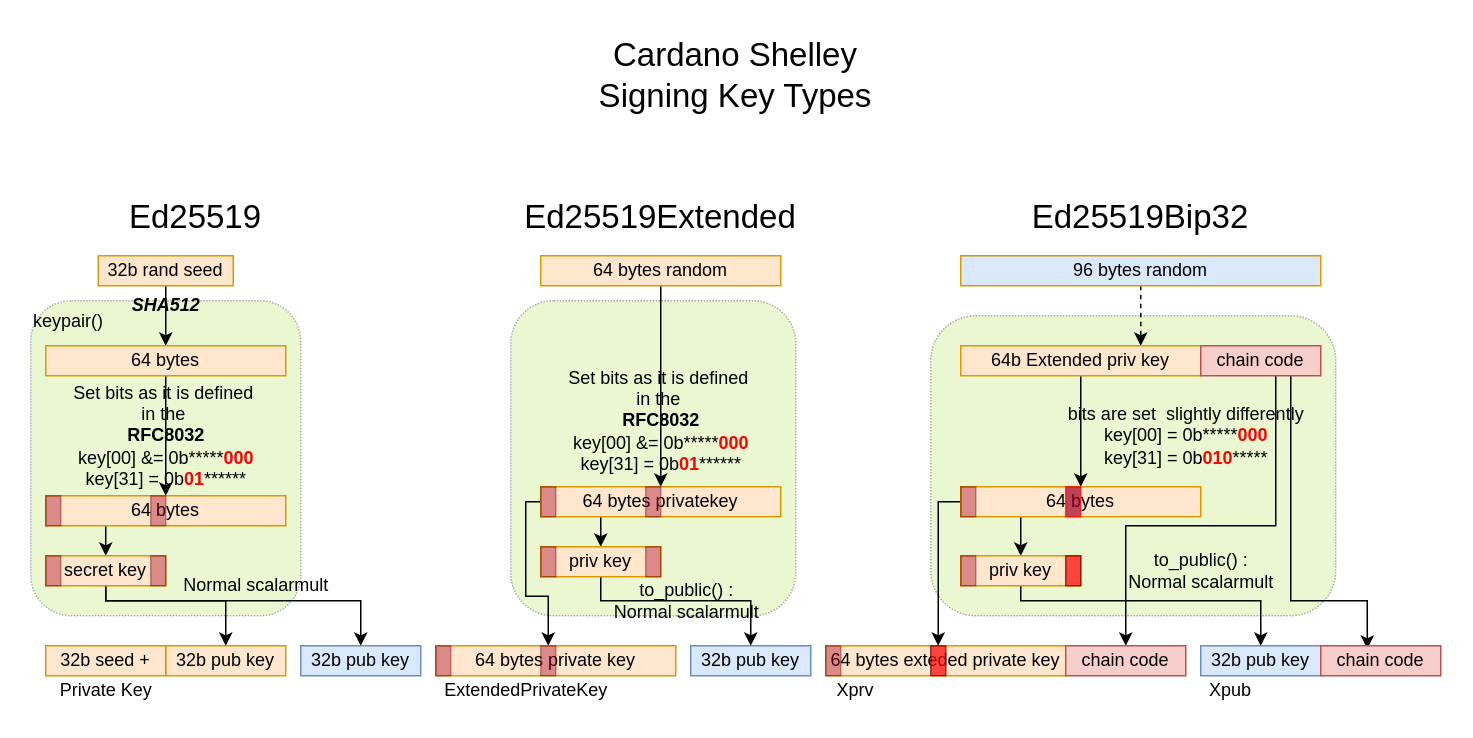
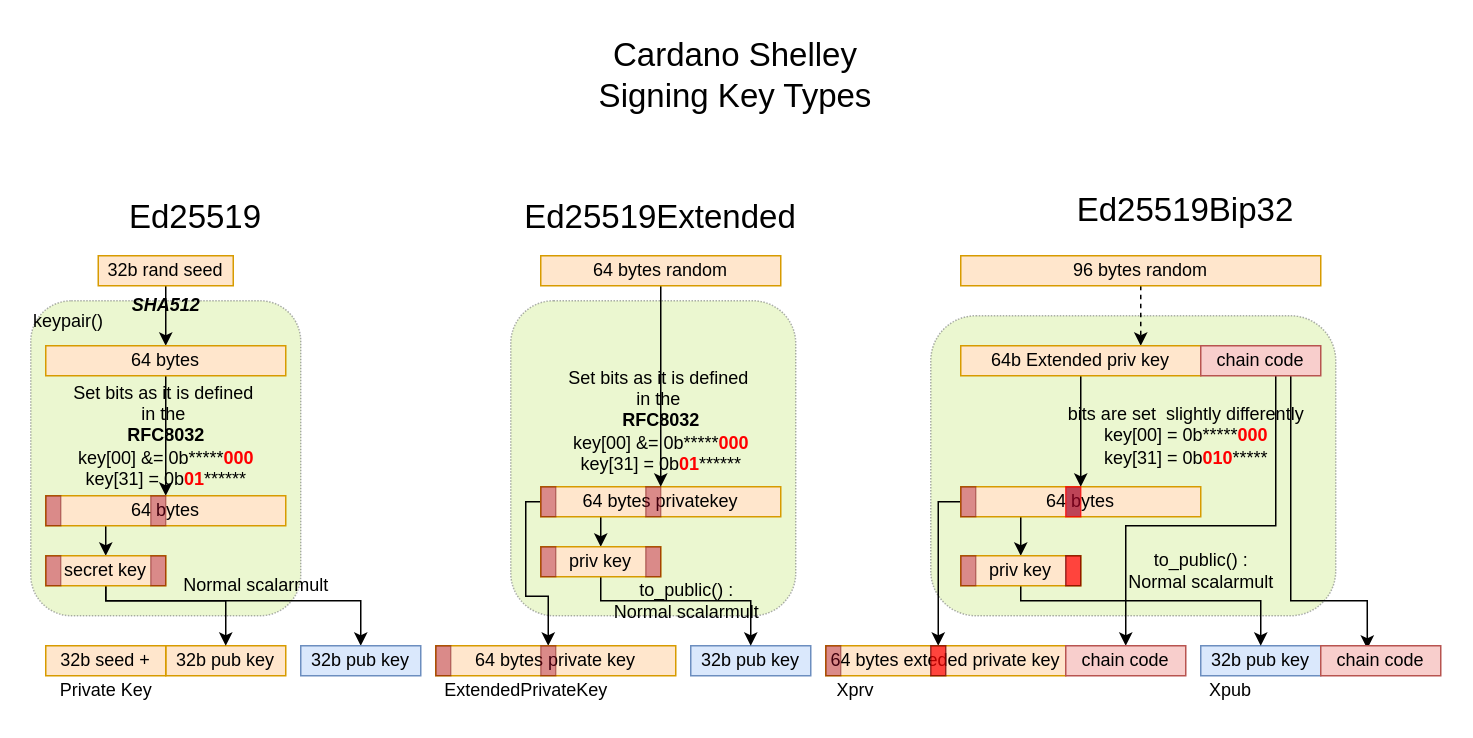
(1141, 218) -> (1186, 211)
(1141, 271) -> (1141, 271)
